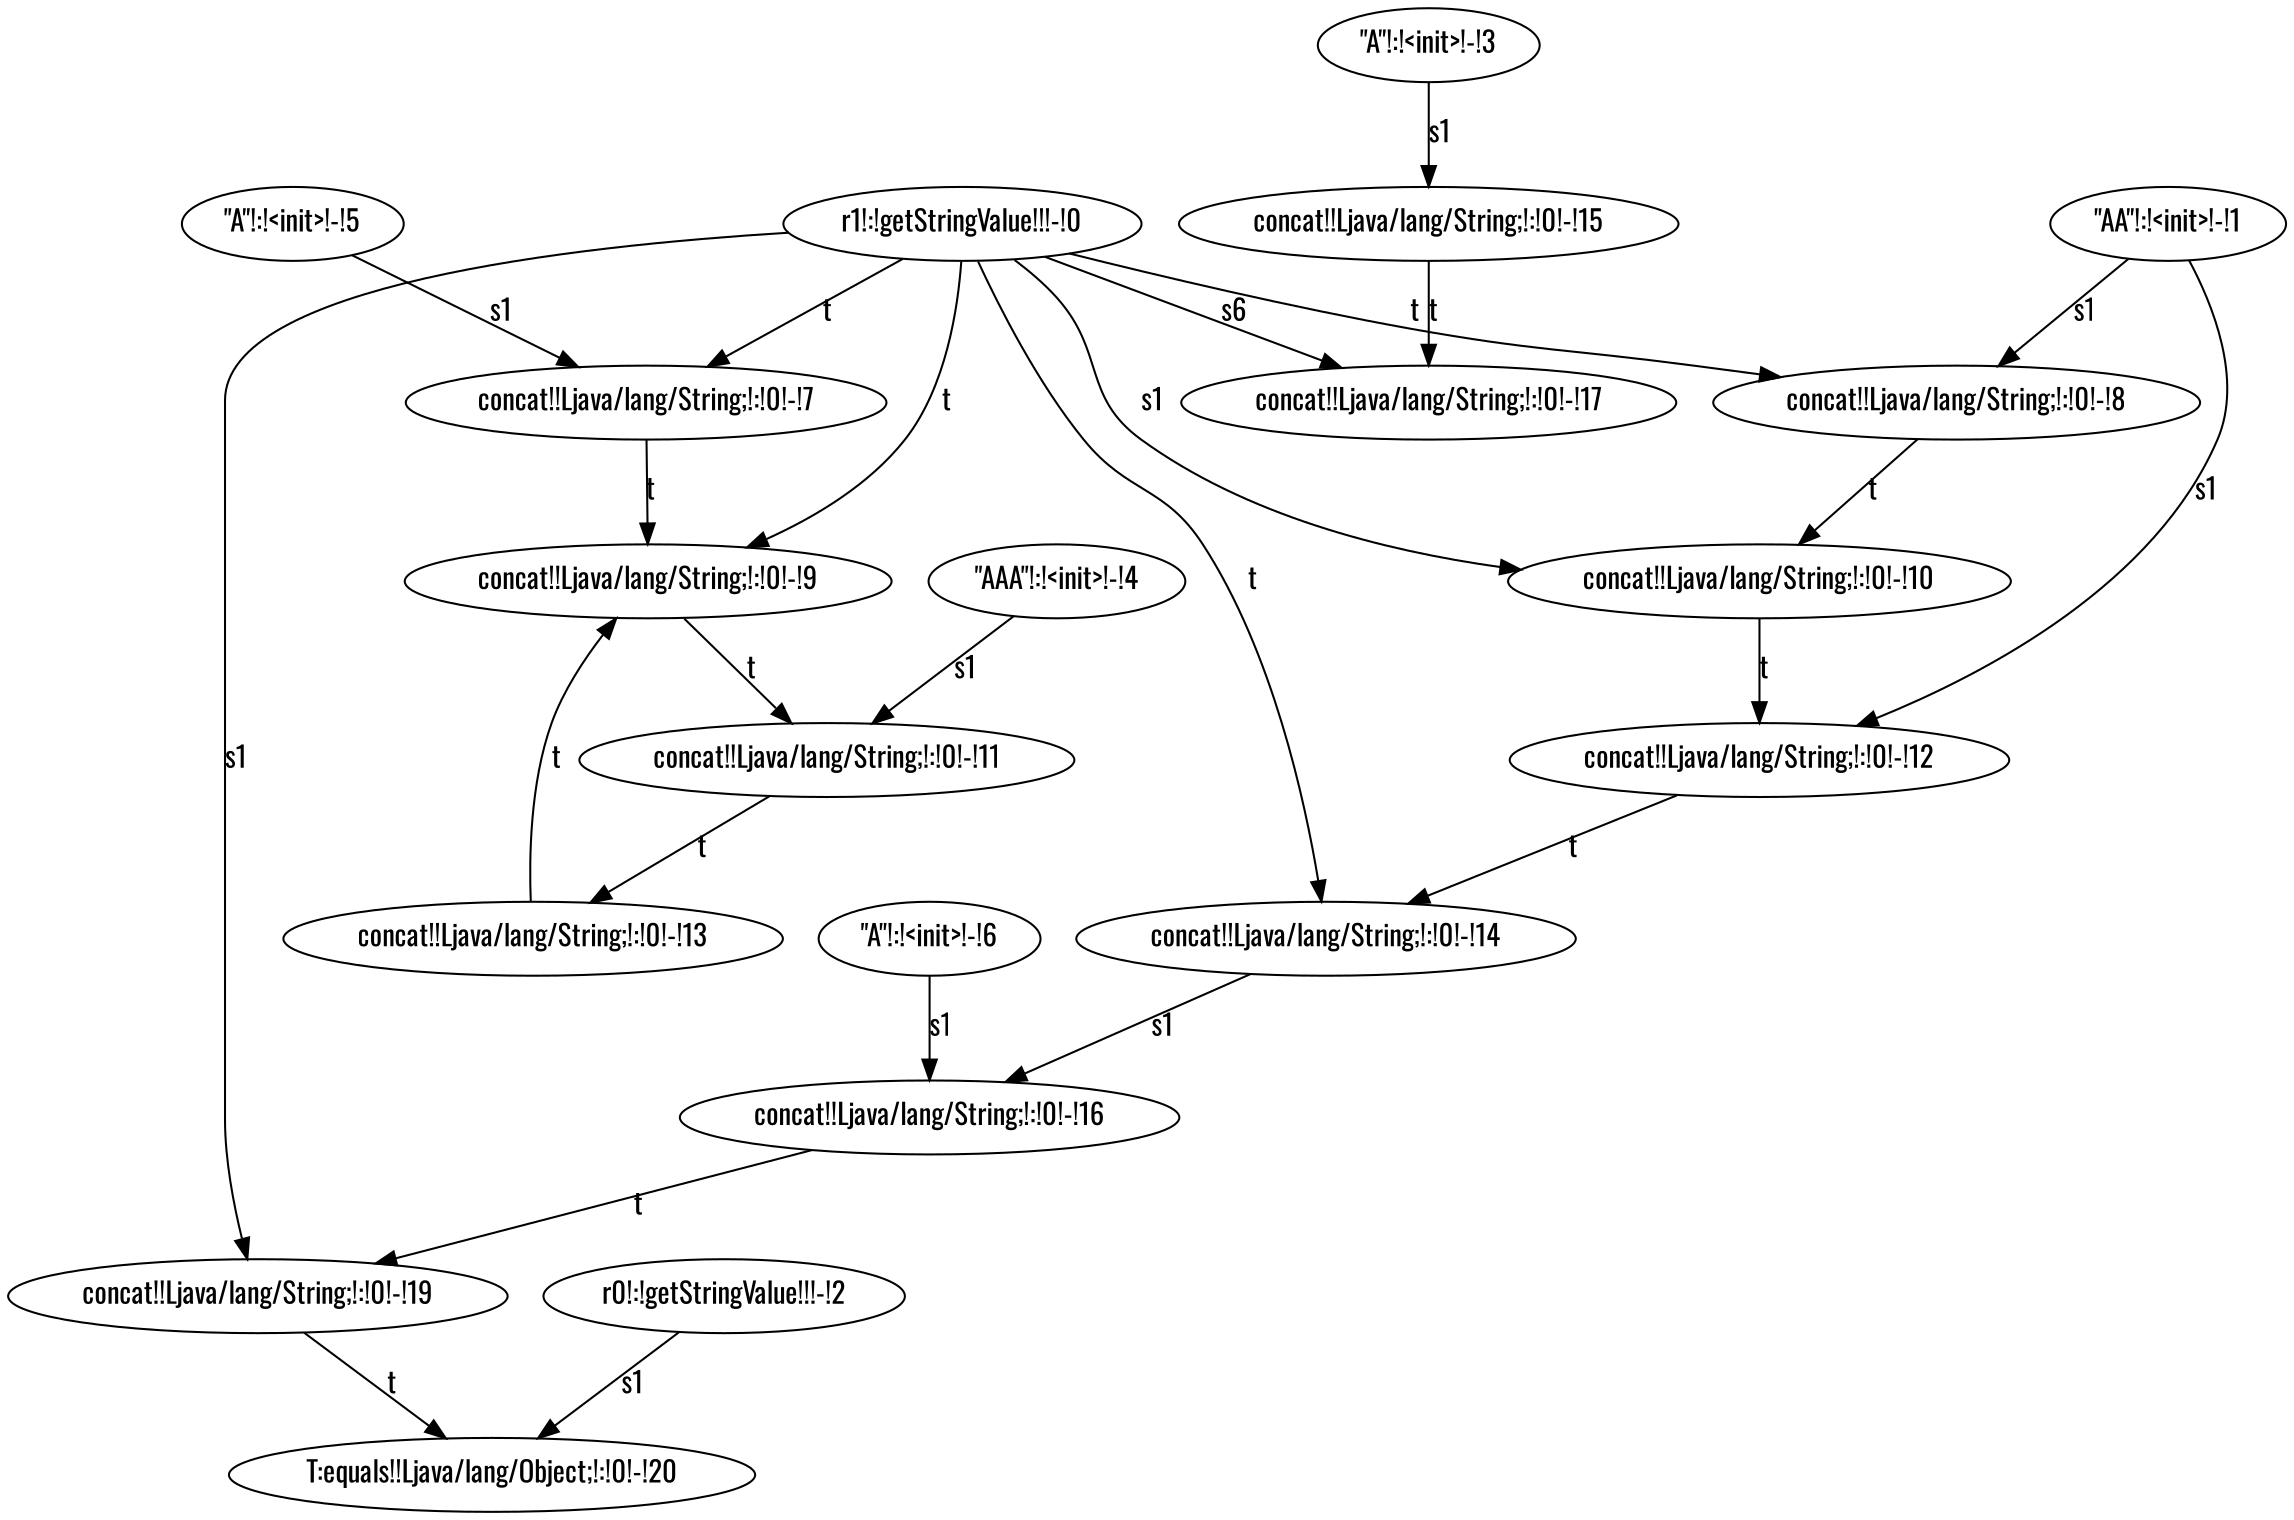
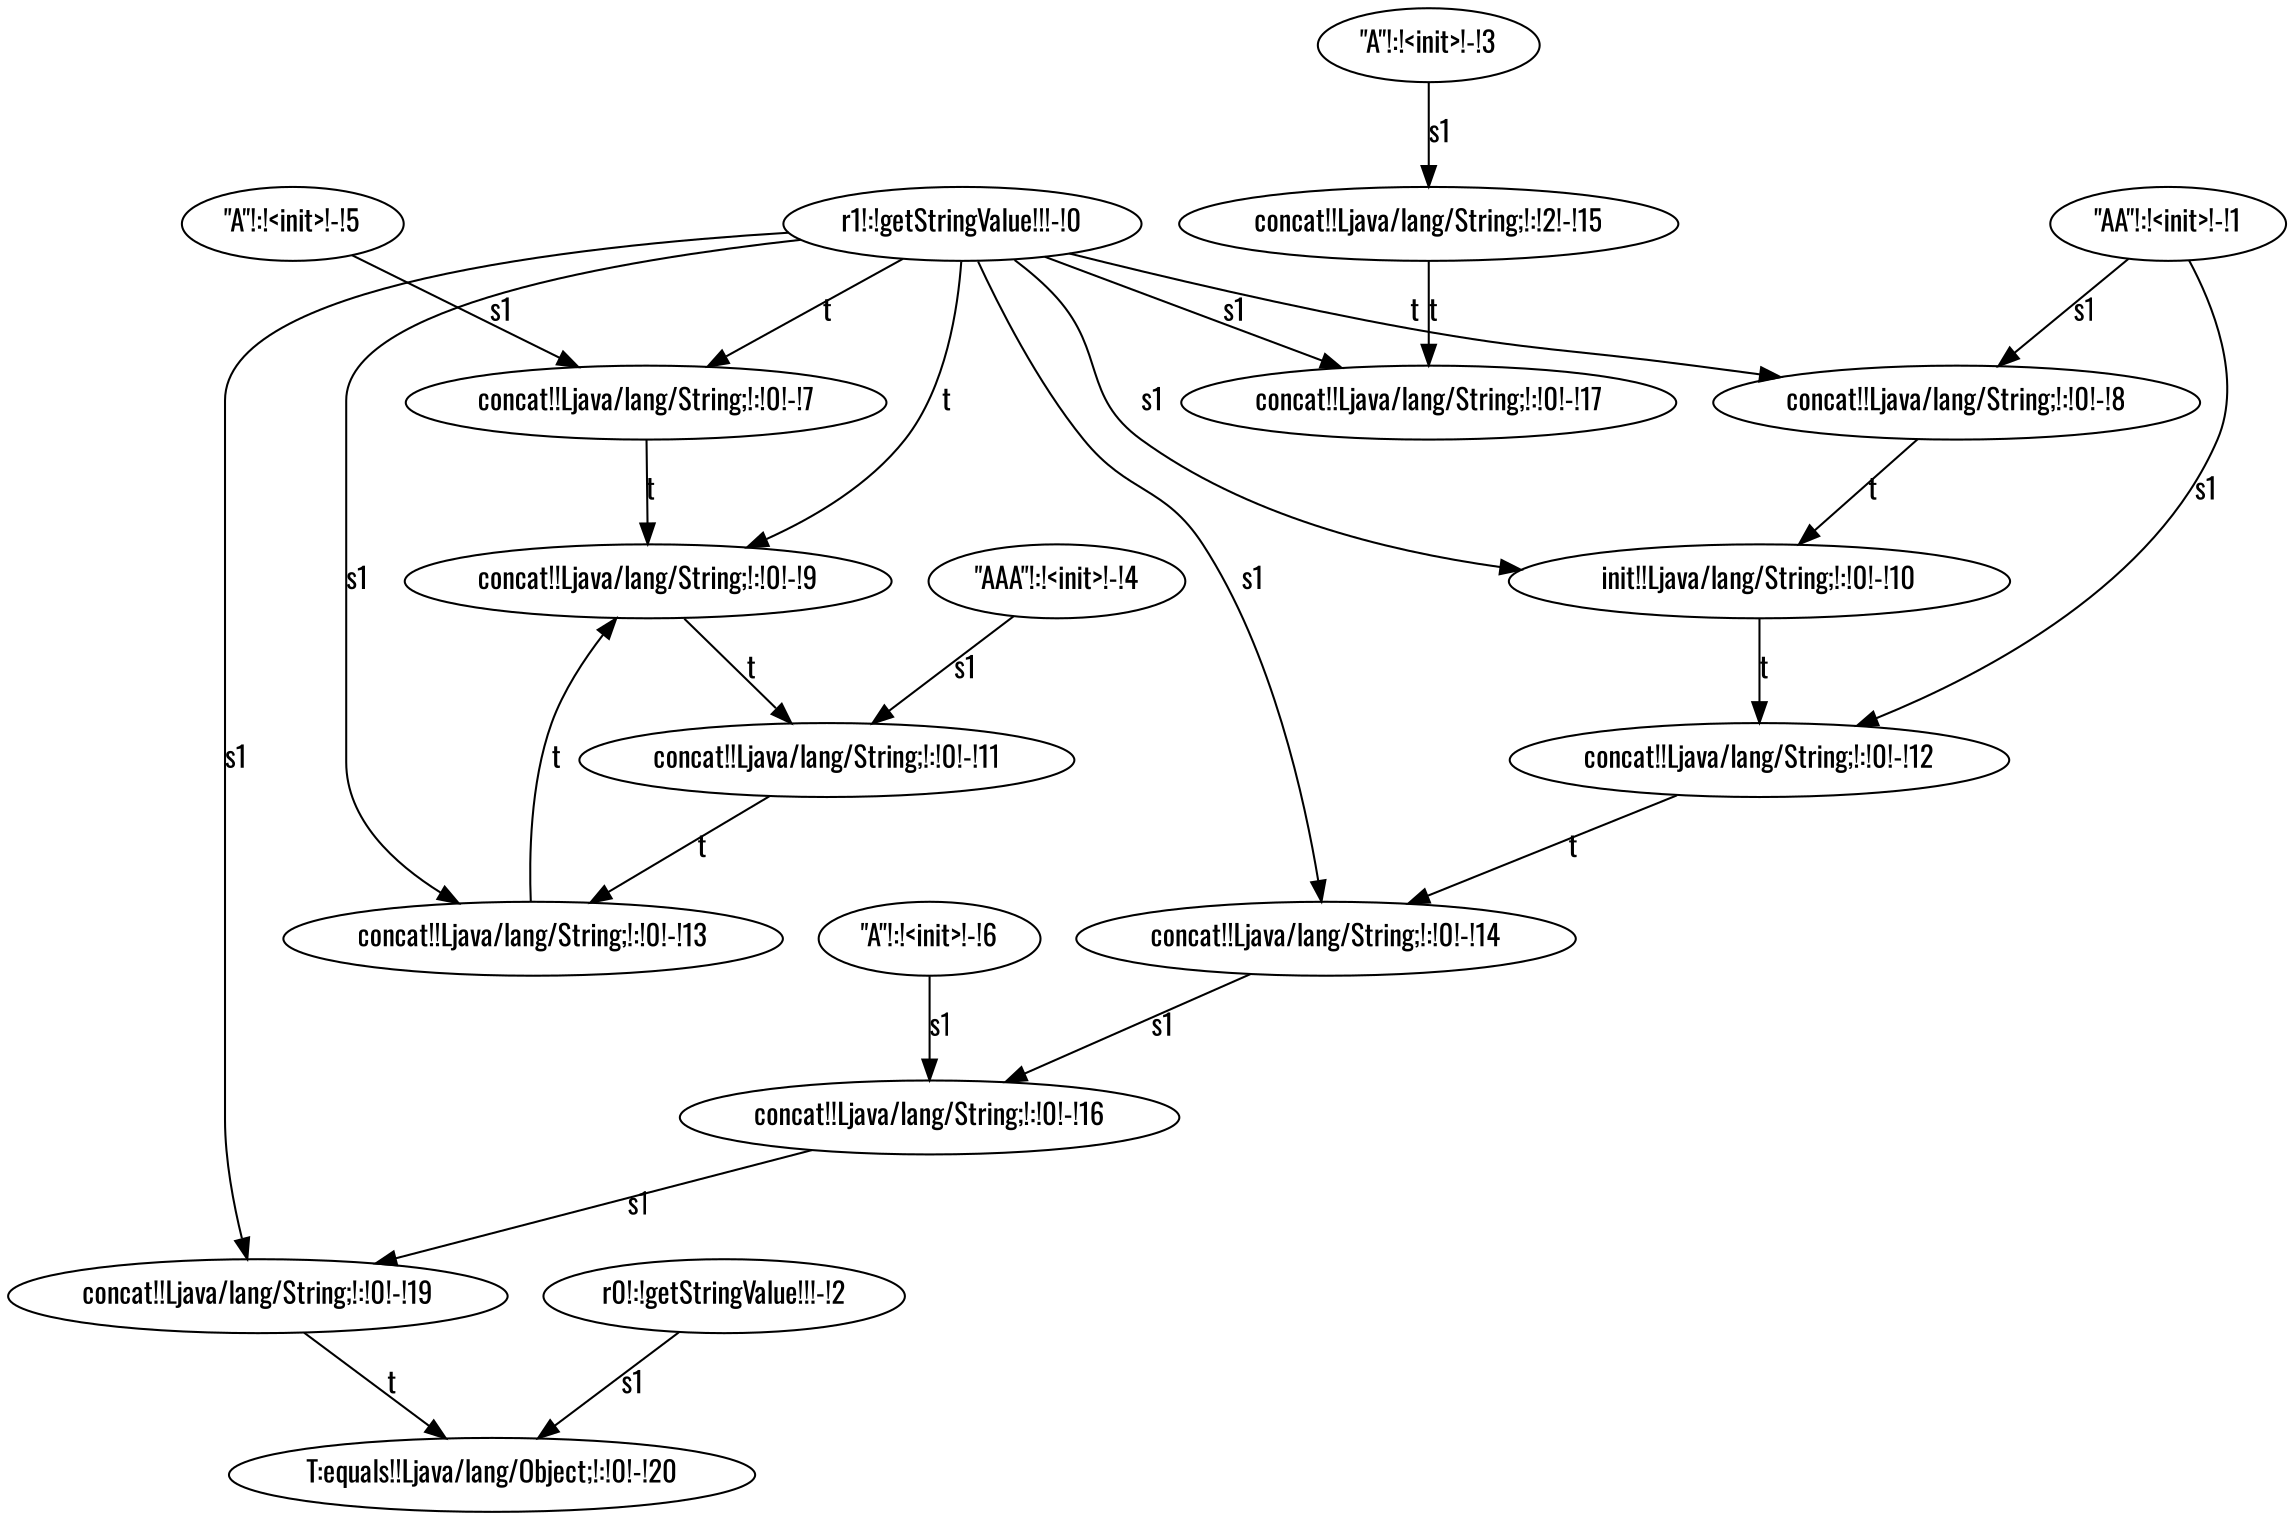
(1429, 224) -> (1429, 224)
(1235, 313) -> (1235, 313)
none -> (346, 414)
(1253, 581) -> (1253, 581)
(1759, 581) -> (1759, 581)
(639, 1207) -> (639, 1207)
